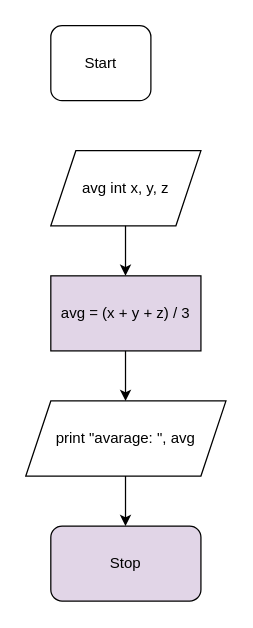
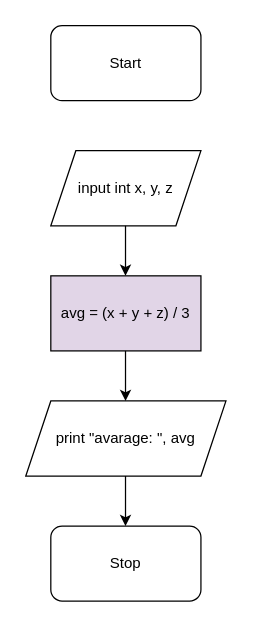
(101, 63) -> (126, 63)
(126, 188) -> (126, 188)
(126, 563) -> (126, 563)
